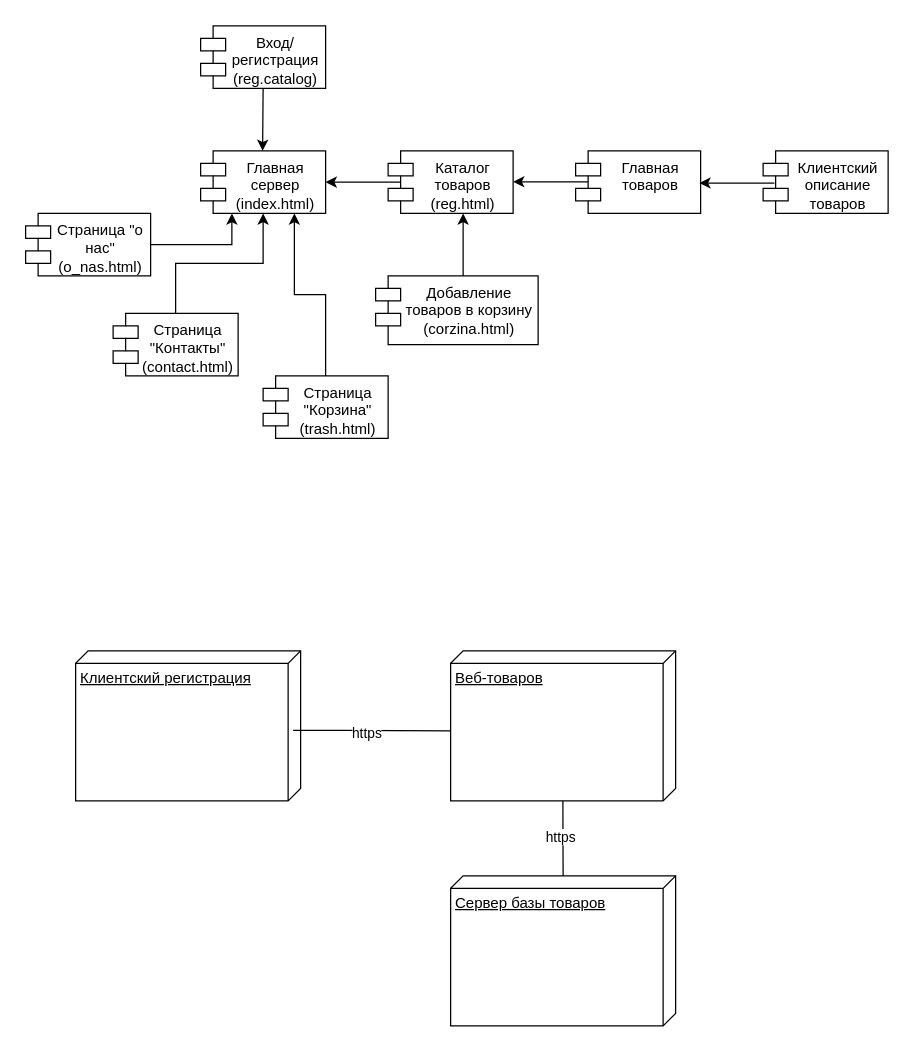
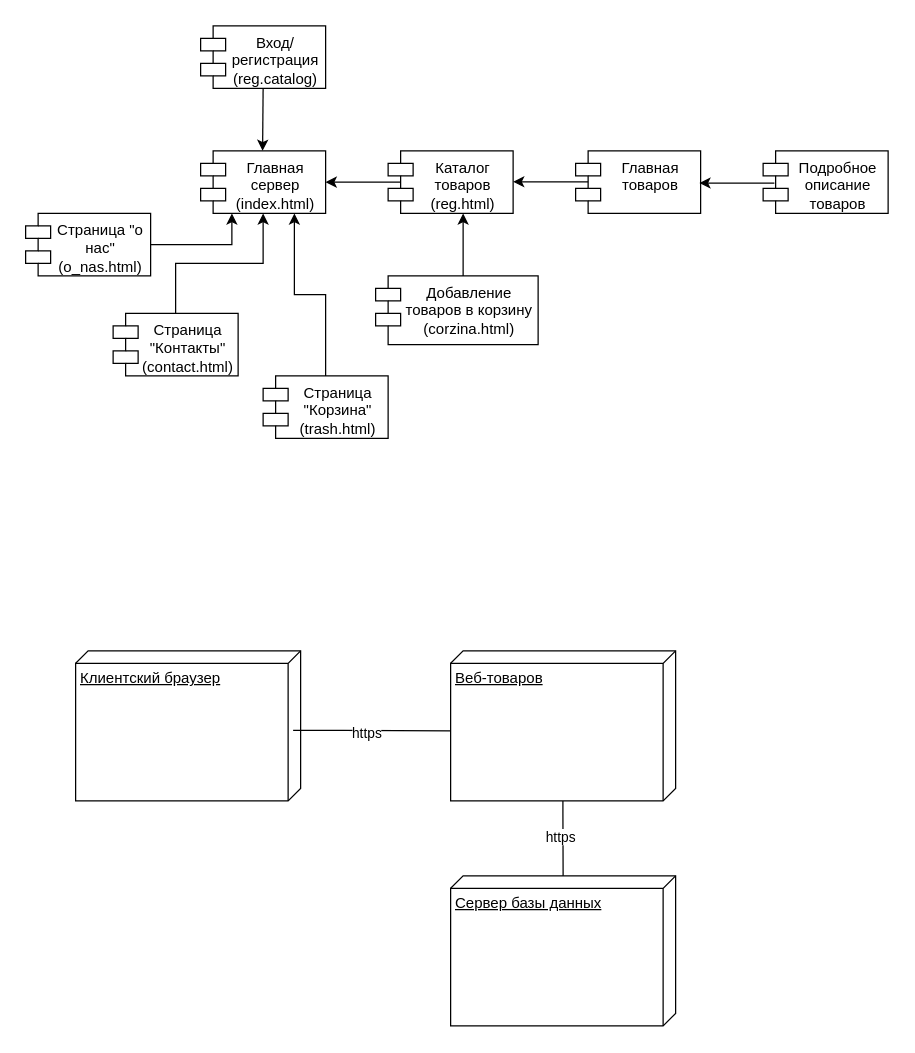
(838, 186) -> (838, 186)
(171, 678) -> (154, 678)
(532, 903) -> (527, 903)
